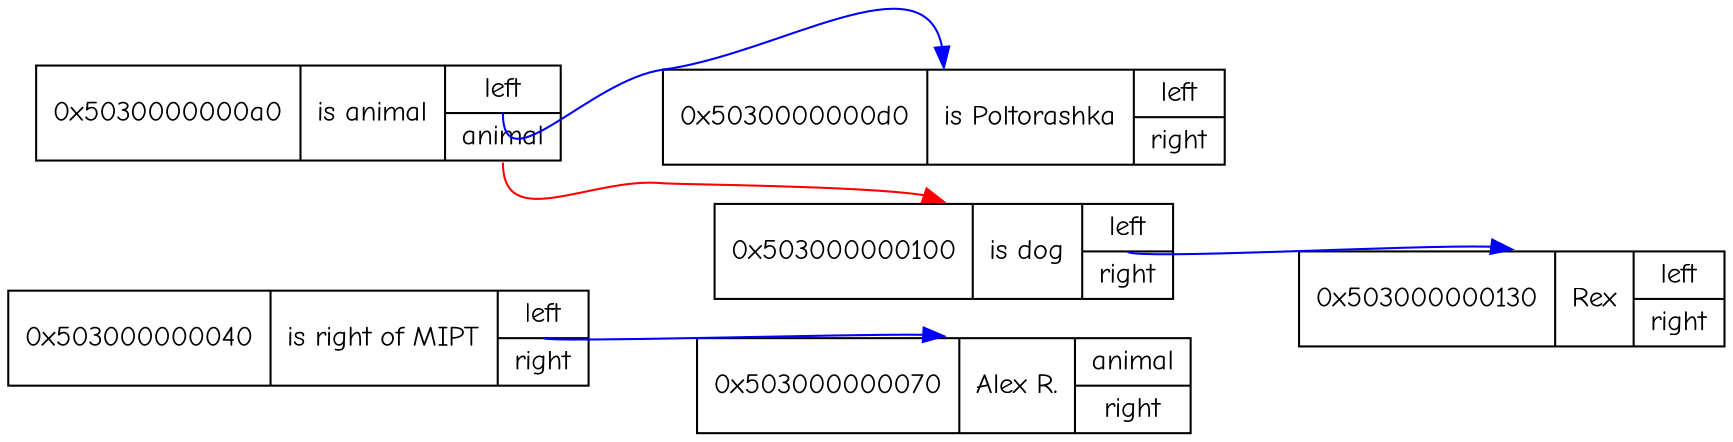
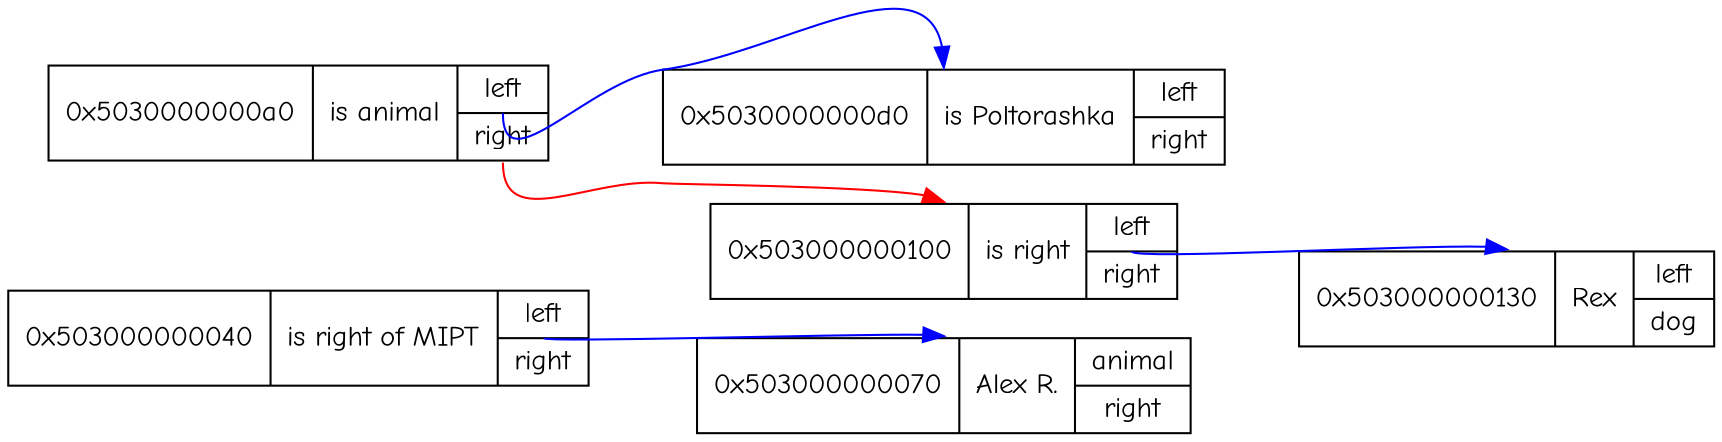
(503, 136) -> (503, 136)
(1027, 250) -> (1027, 250)
(1679, 322) -> (1674, 322)
